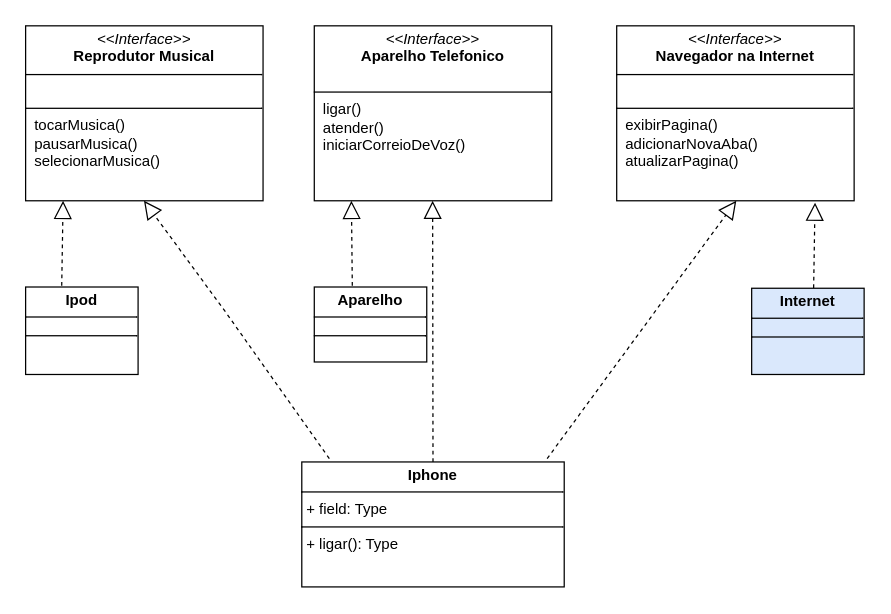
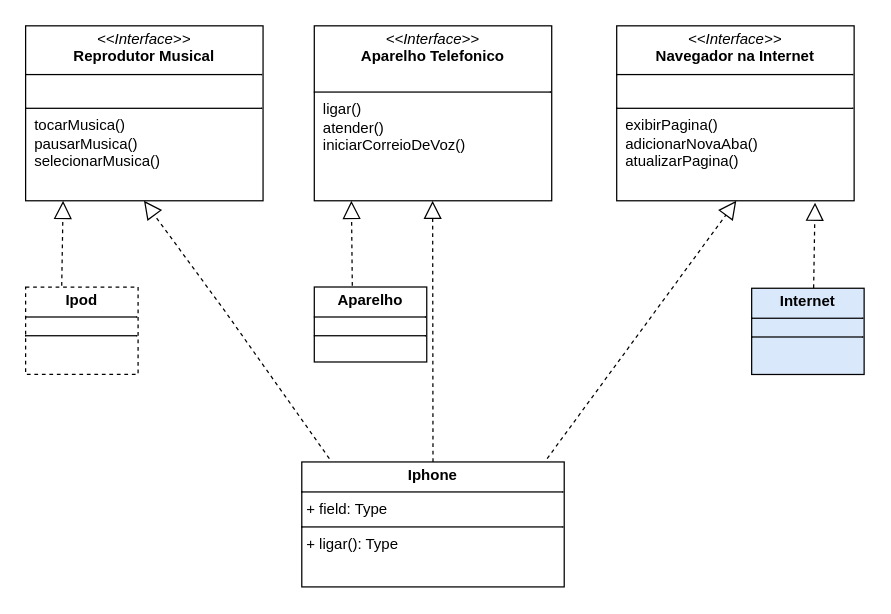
(82, 331) -> (82, 331)
